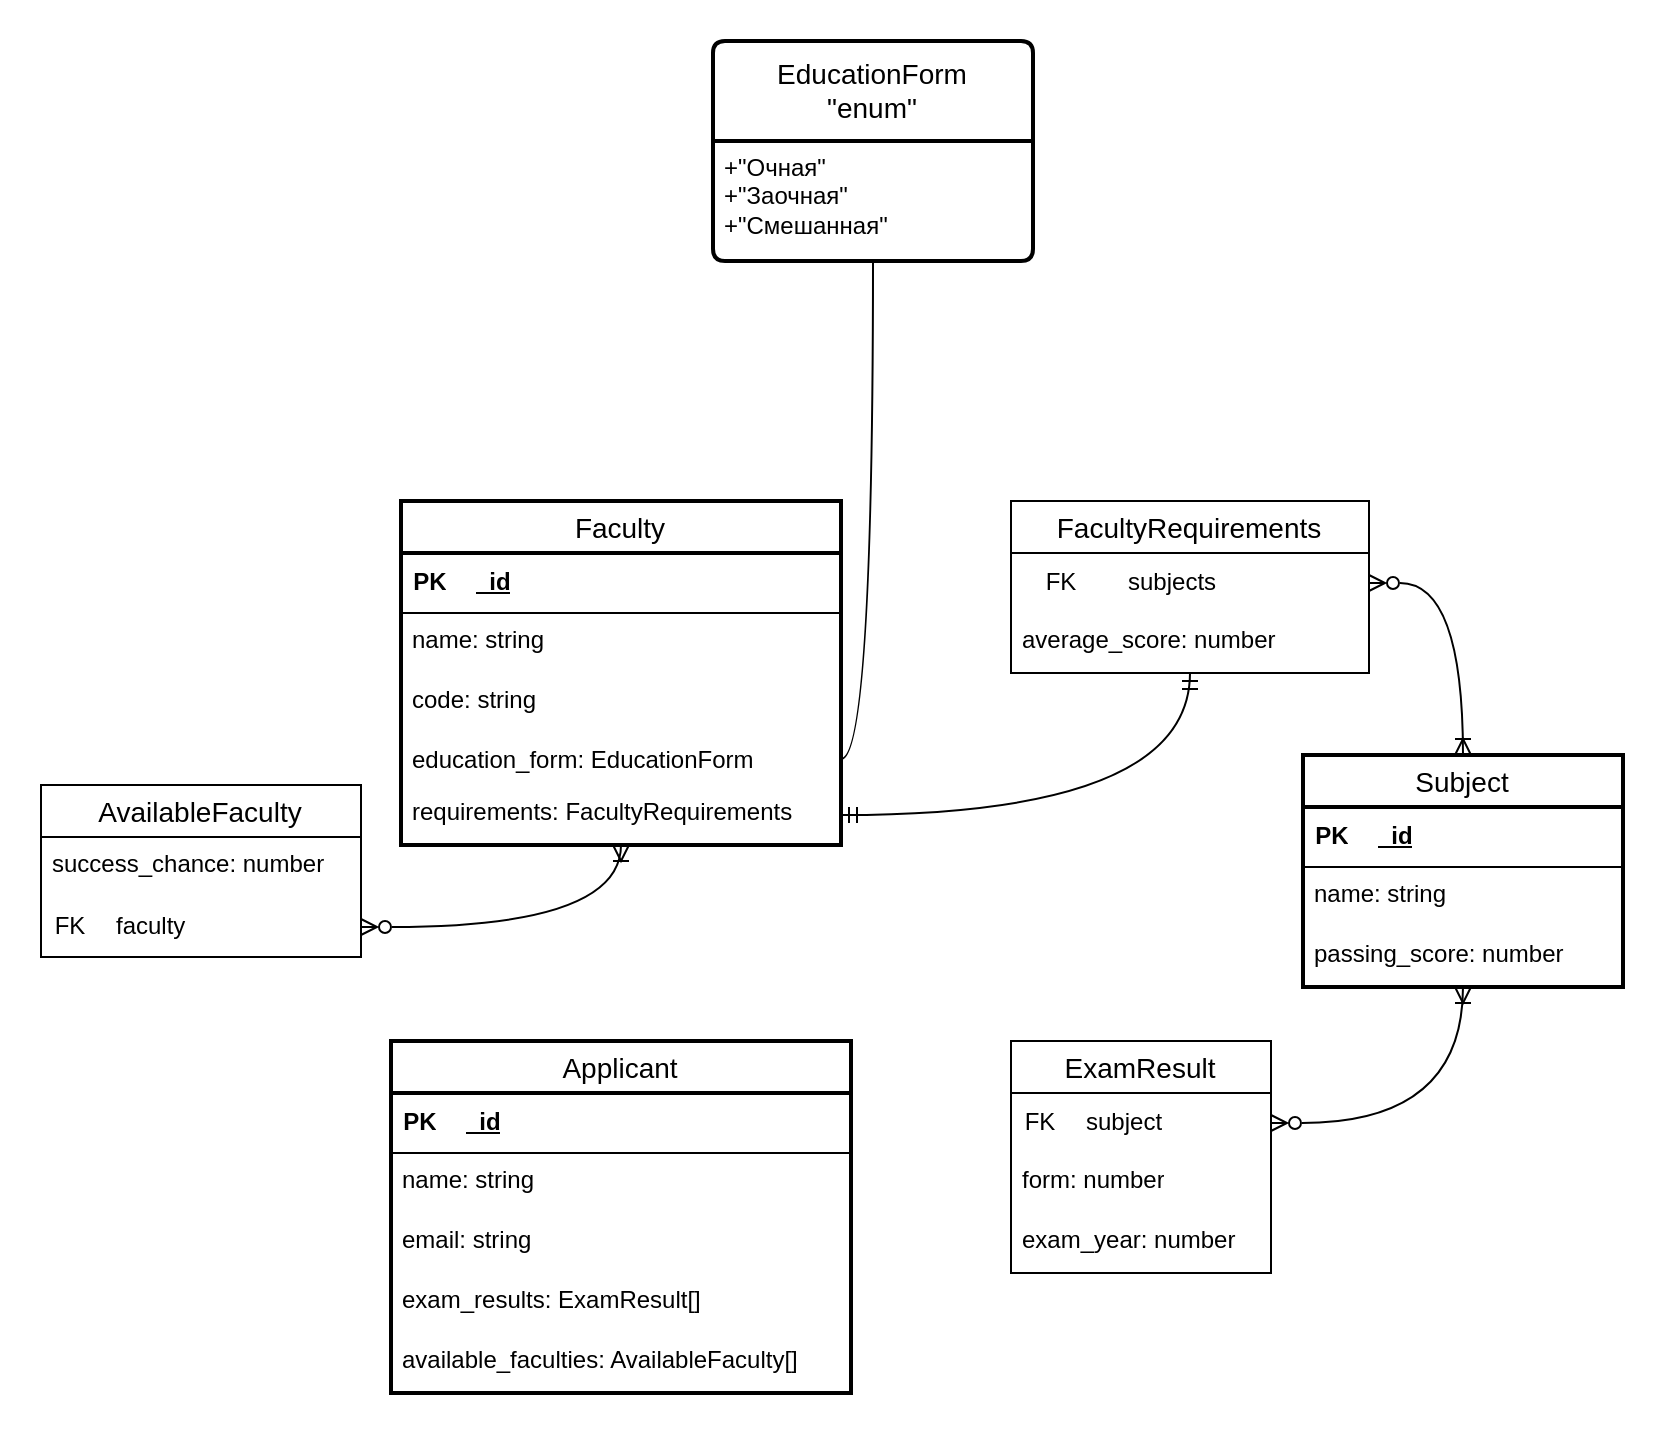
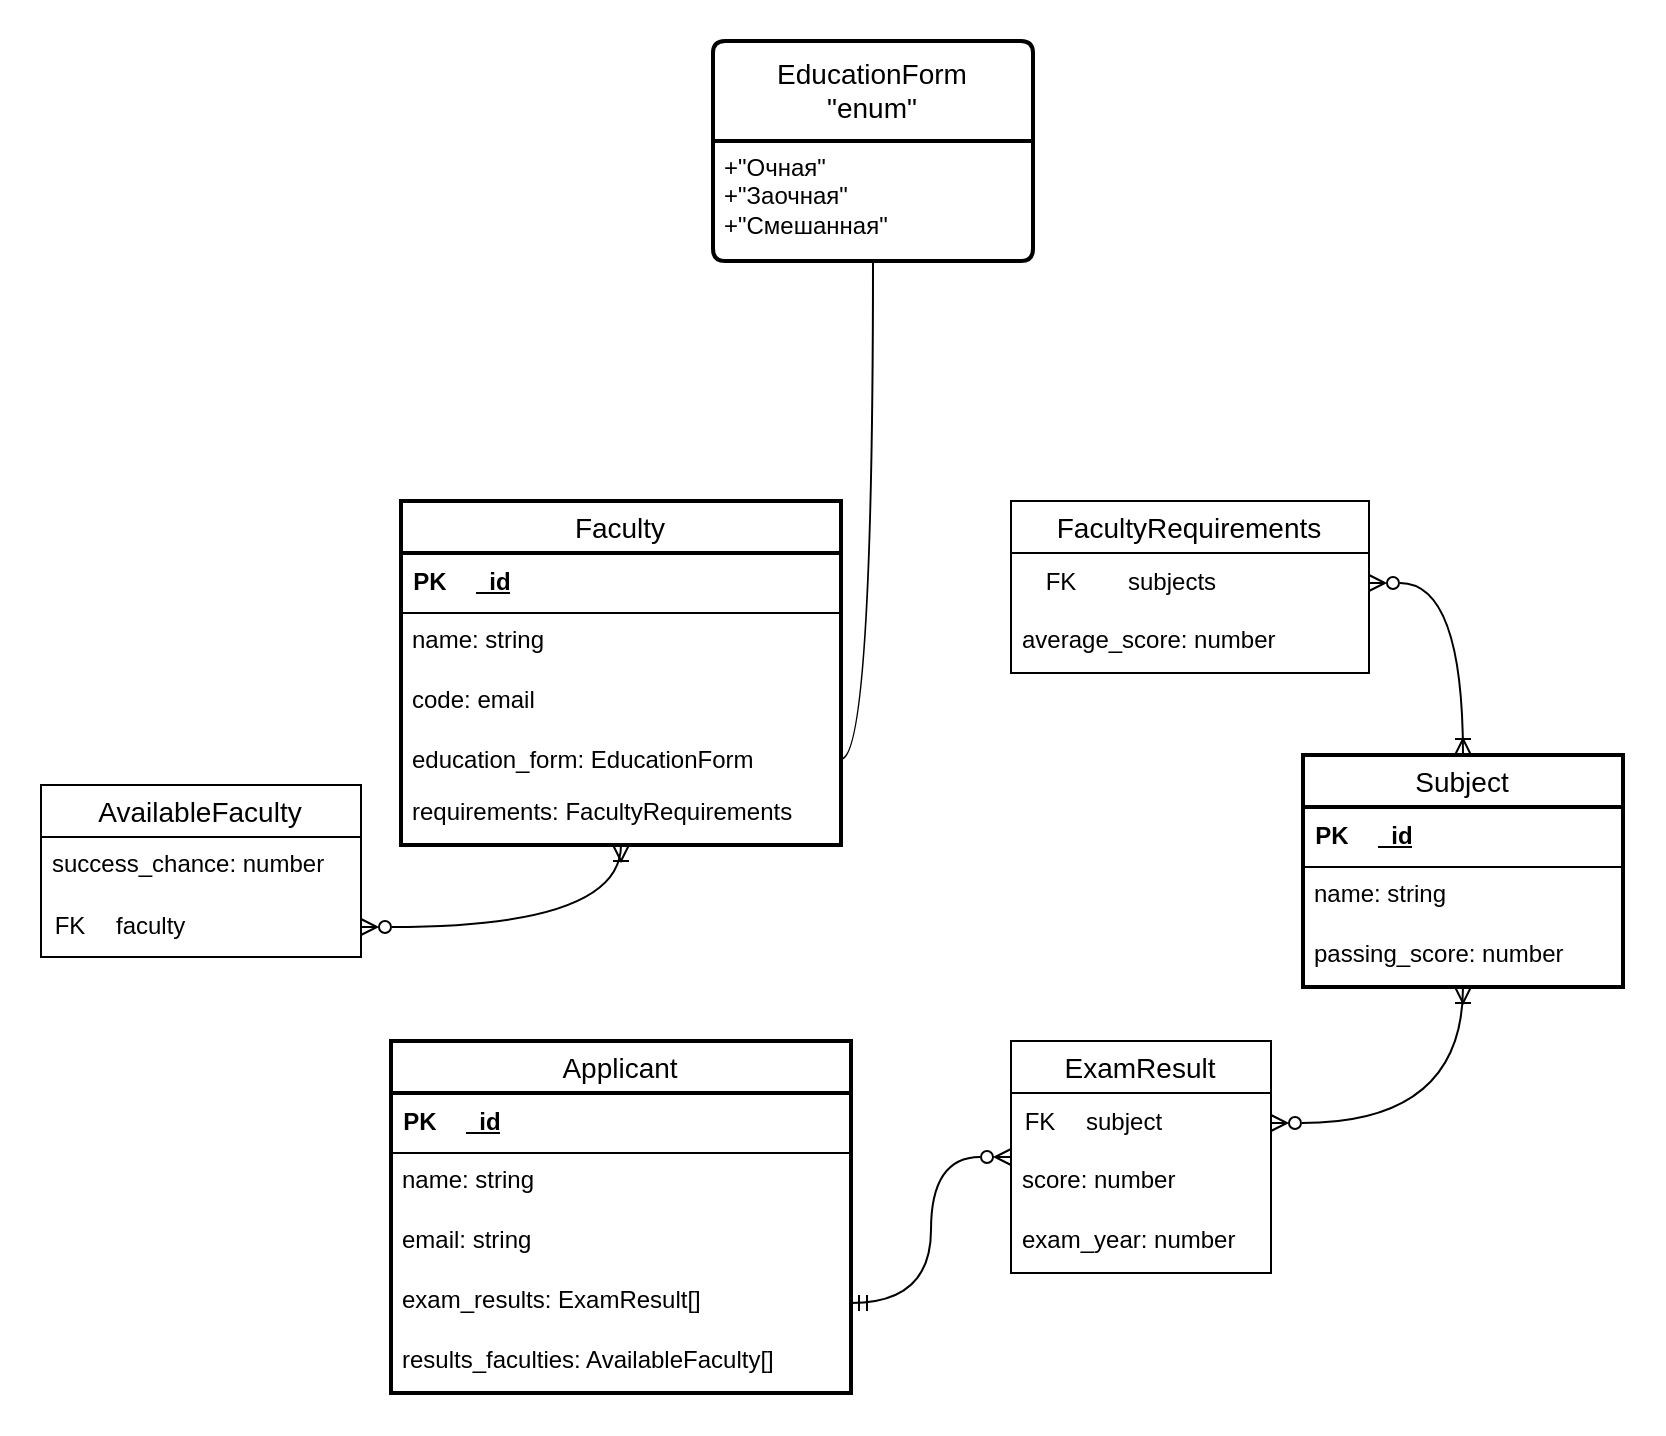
(484, 701) -> (474, 701)
(1045, 797) -> none
(1097, 1181) -> (1104, 1181)
none -> (930, 1241)
(623, 1376) -> (623, 1376)
